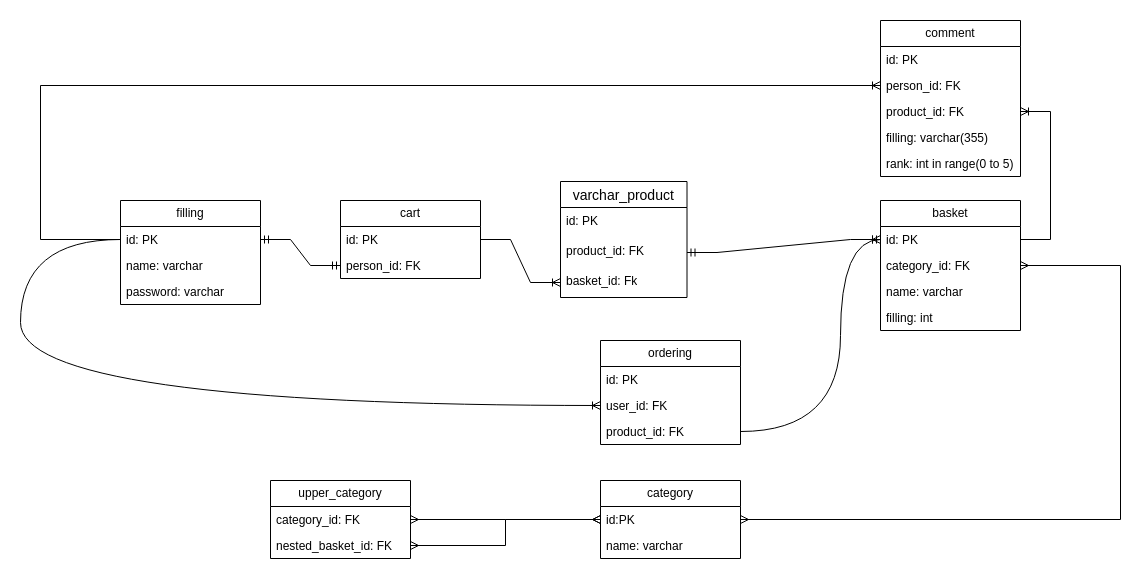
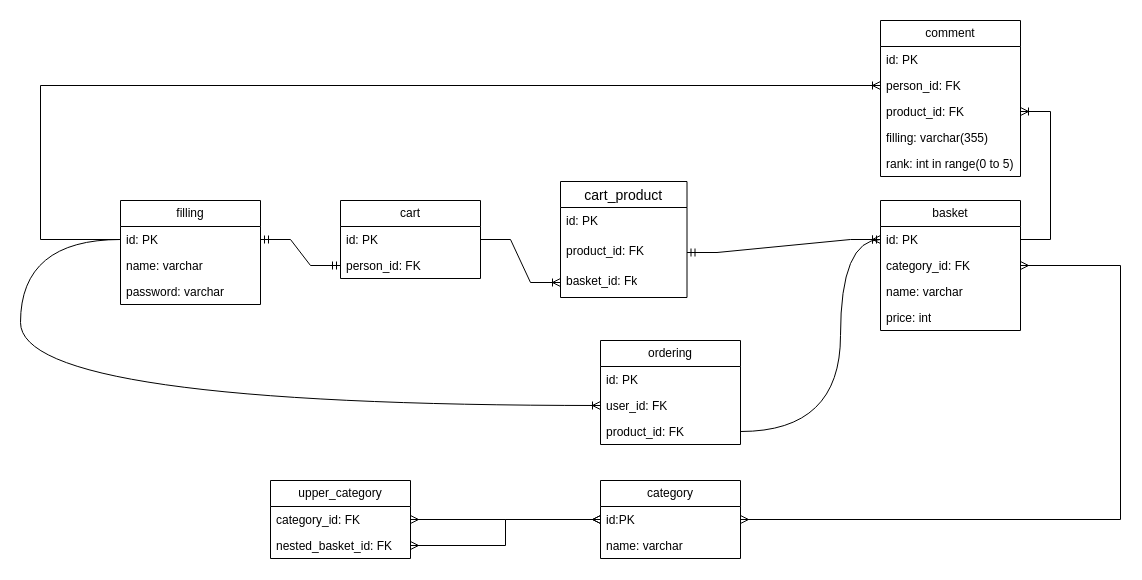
(623, 195) -> (623, 195)
(916, 319) -> (914, 319)
